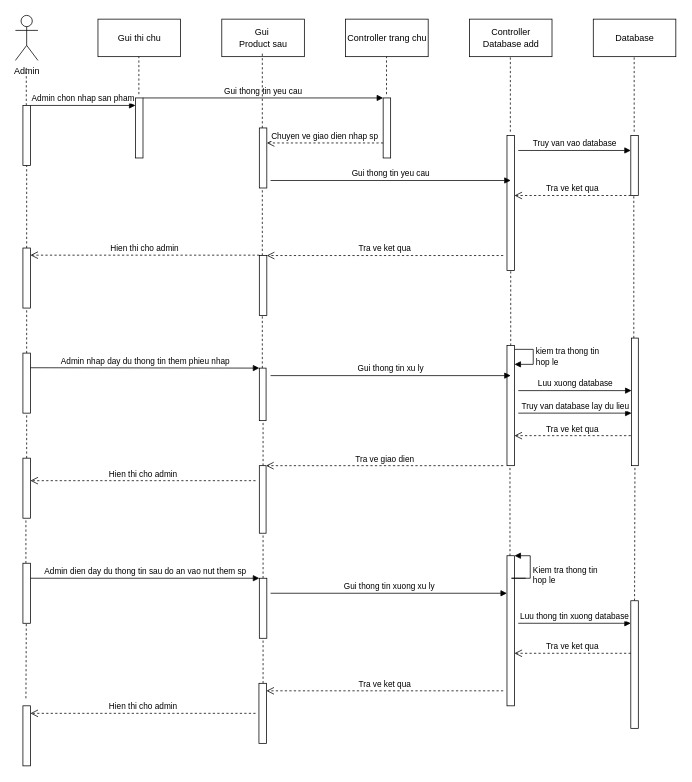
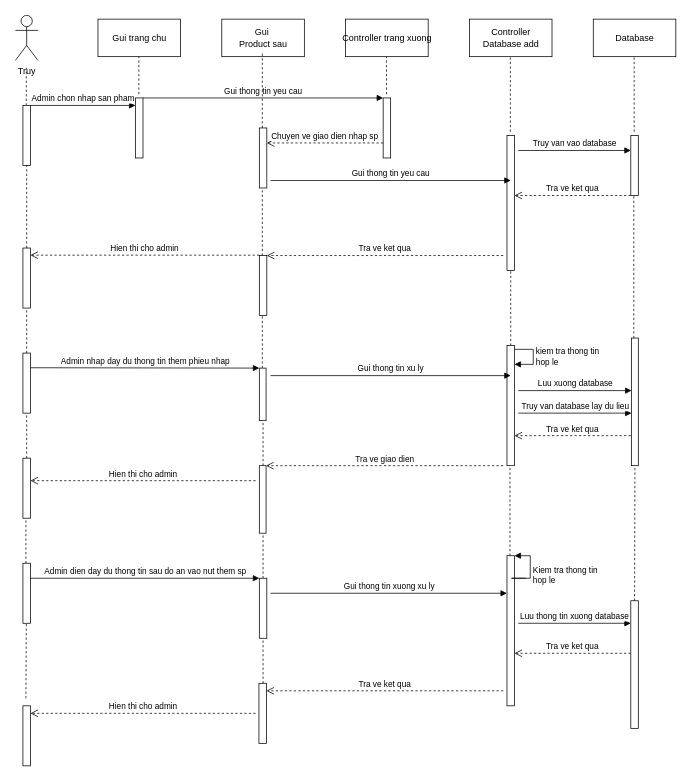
(140, 38) -> (140, 38)
(387, 38) -> (387, 38)
(27, 71) -> (27, 71)
